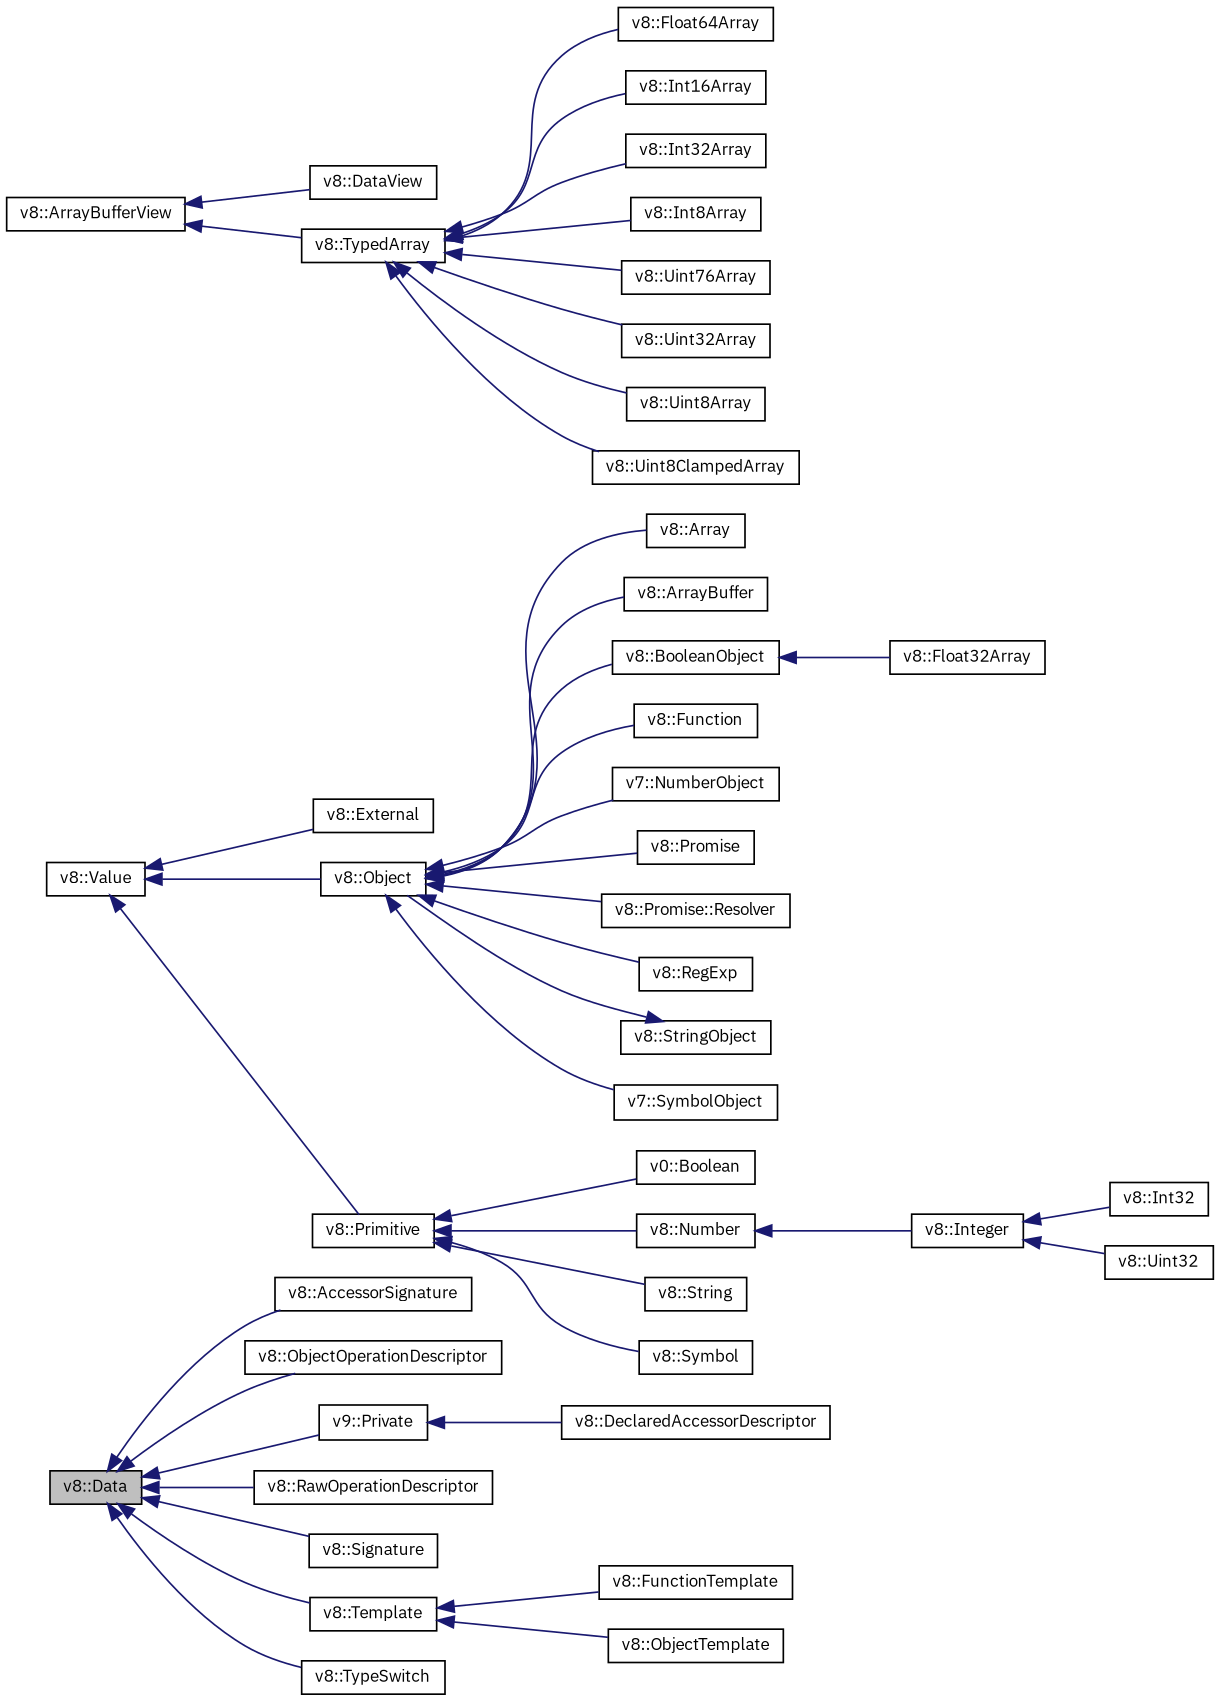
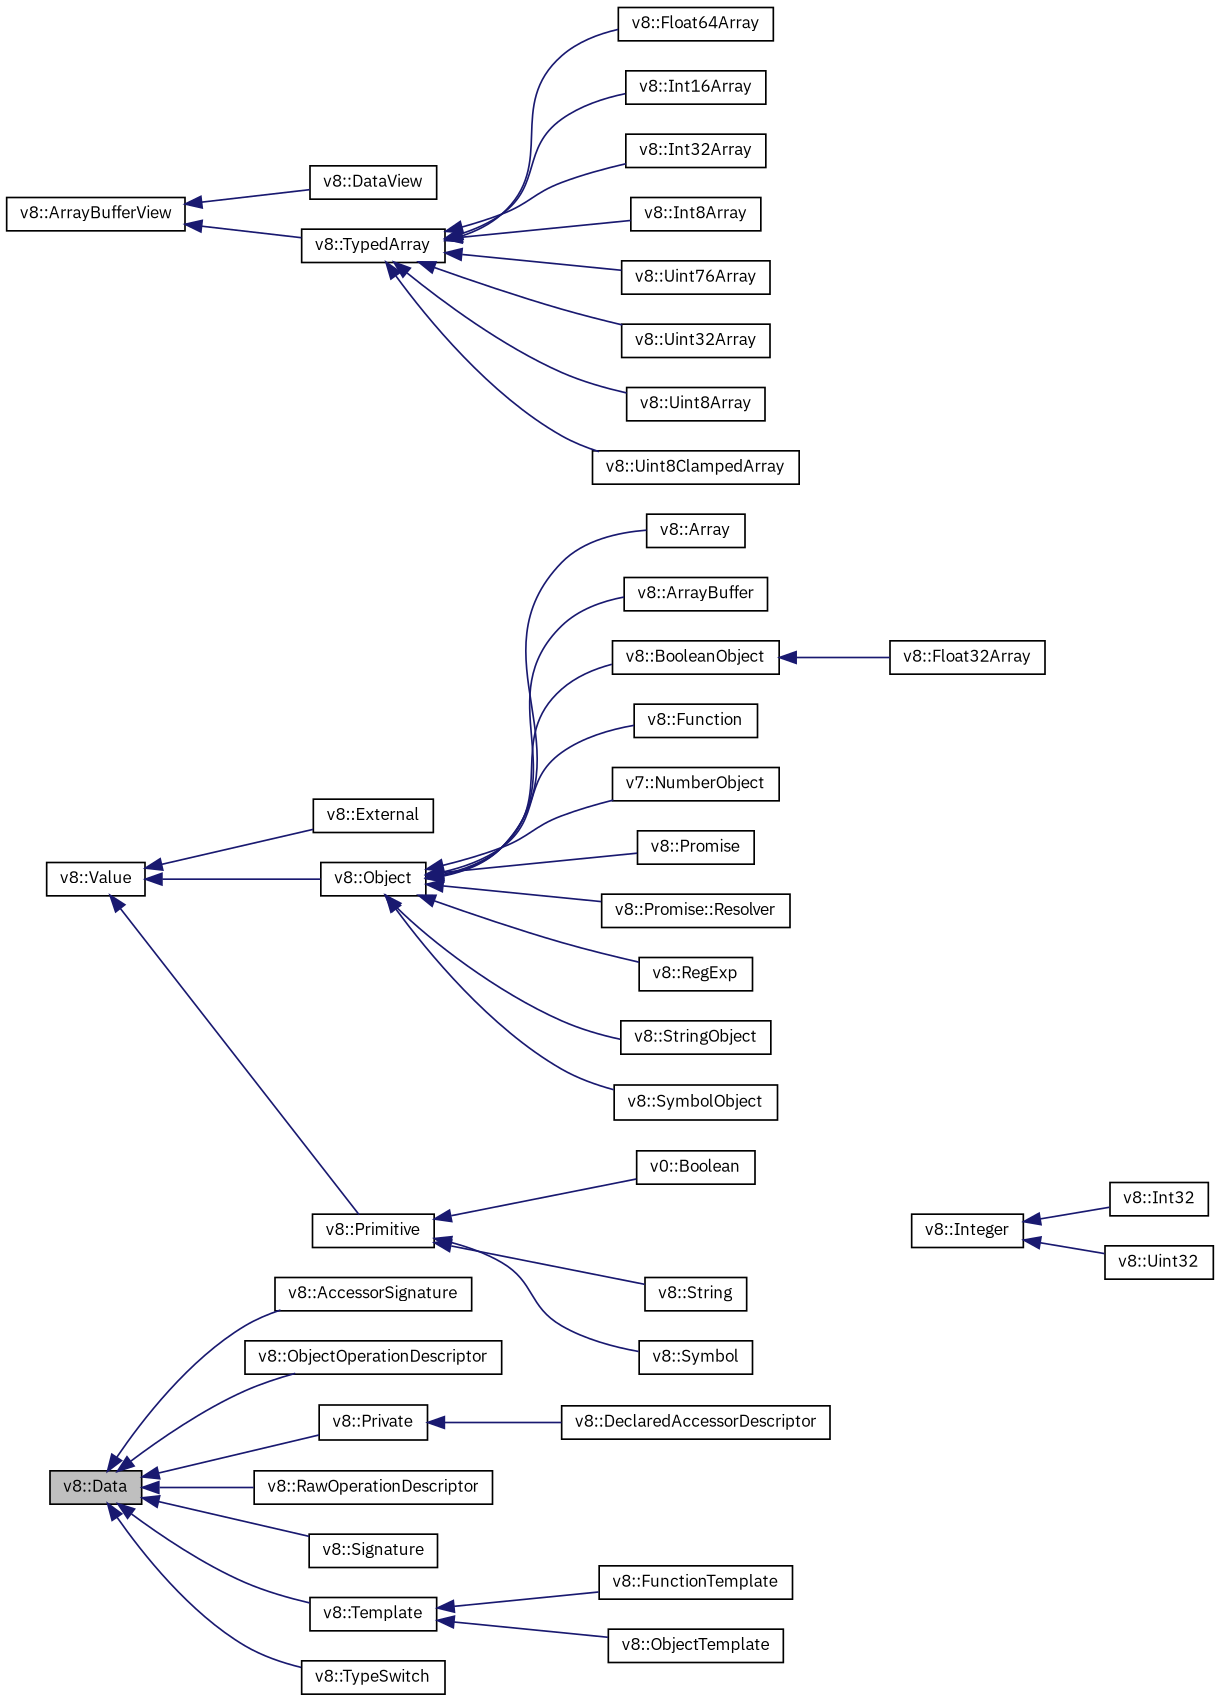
(520, 970) -> (501, 988)
(696, 1102) -> (696, 1102)
(696, 1231) -> none
(373, 1422) -> (373, 1422)
